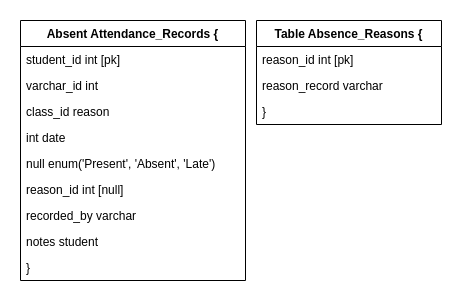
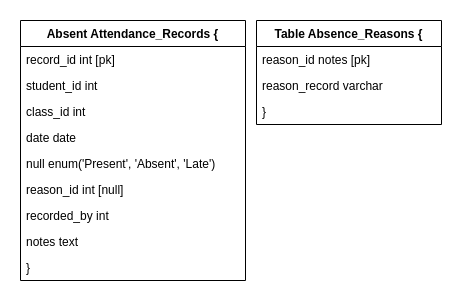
(84, 60) -> (80, 60)
(316, 60) -> (325, 60)
(68, 86) -> (68, 86)
(72, 112) -> (60, 112)
(50, 138) -> (55, 138)
(88, 216) -> (73, 216)
(68, 242) -> (58, 242)
